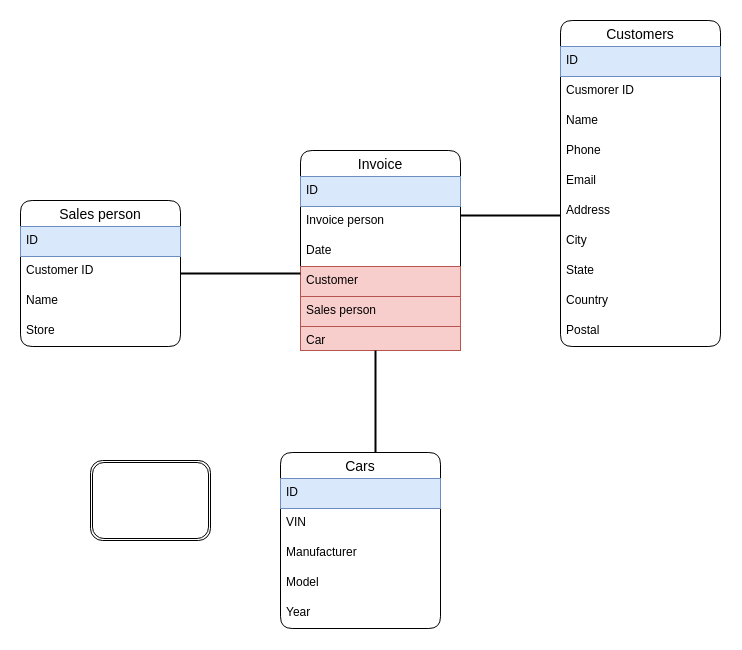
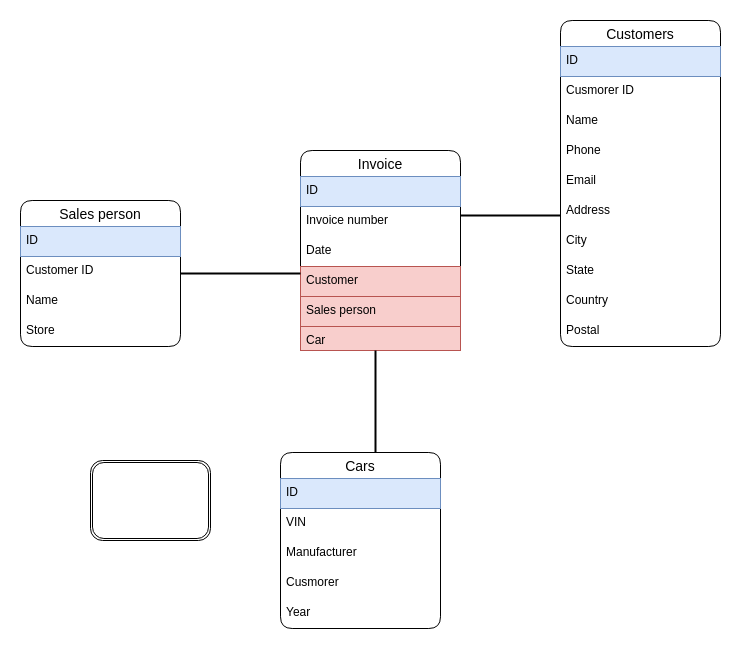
(350, 220) -> (350, 220)
(301, 582) -> (313, 582)
